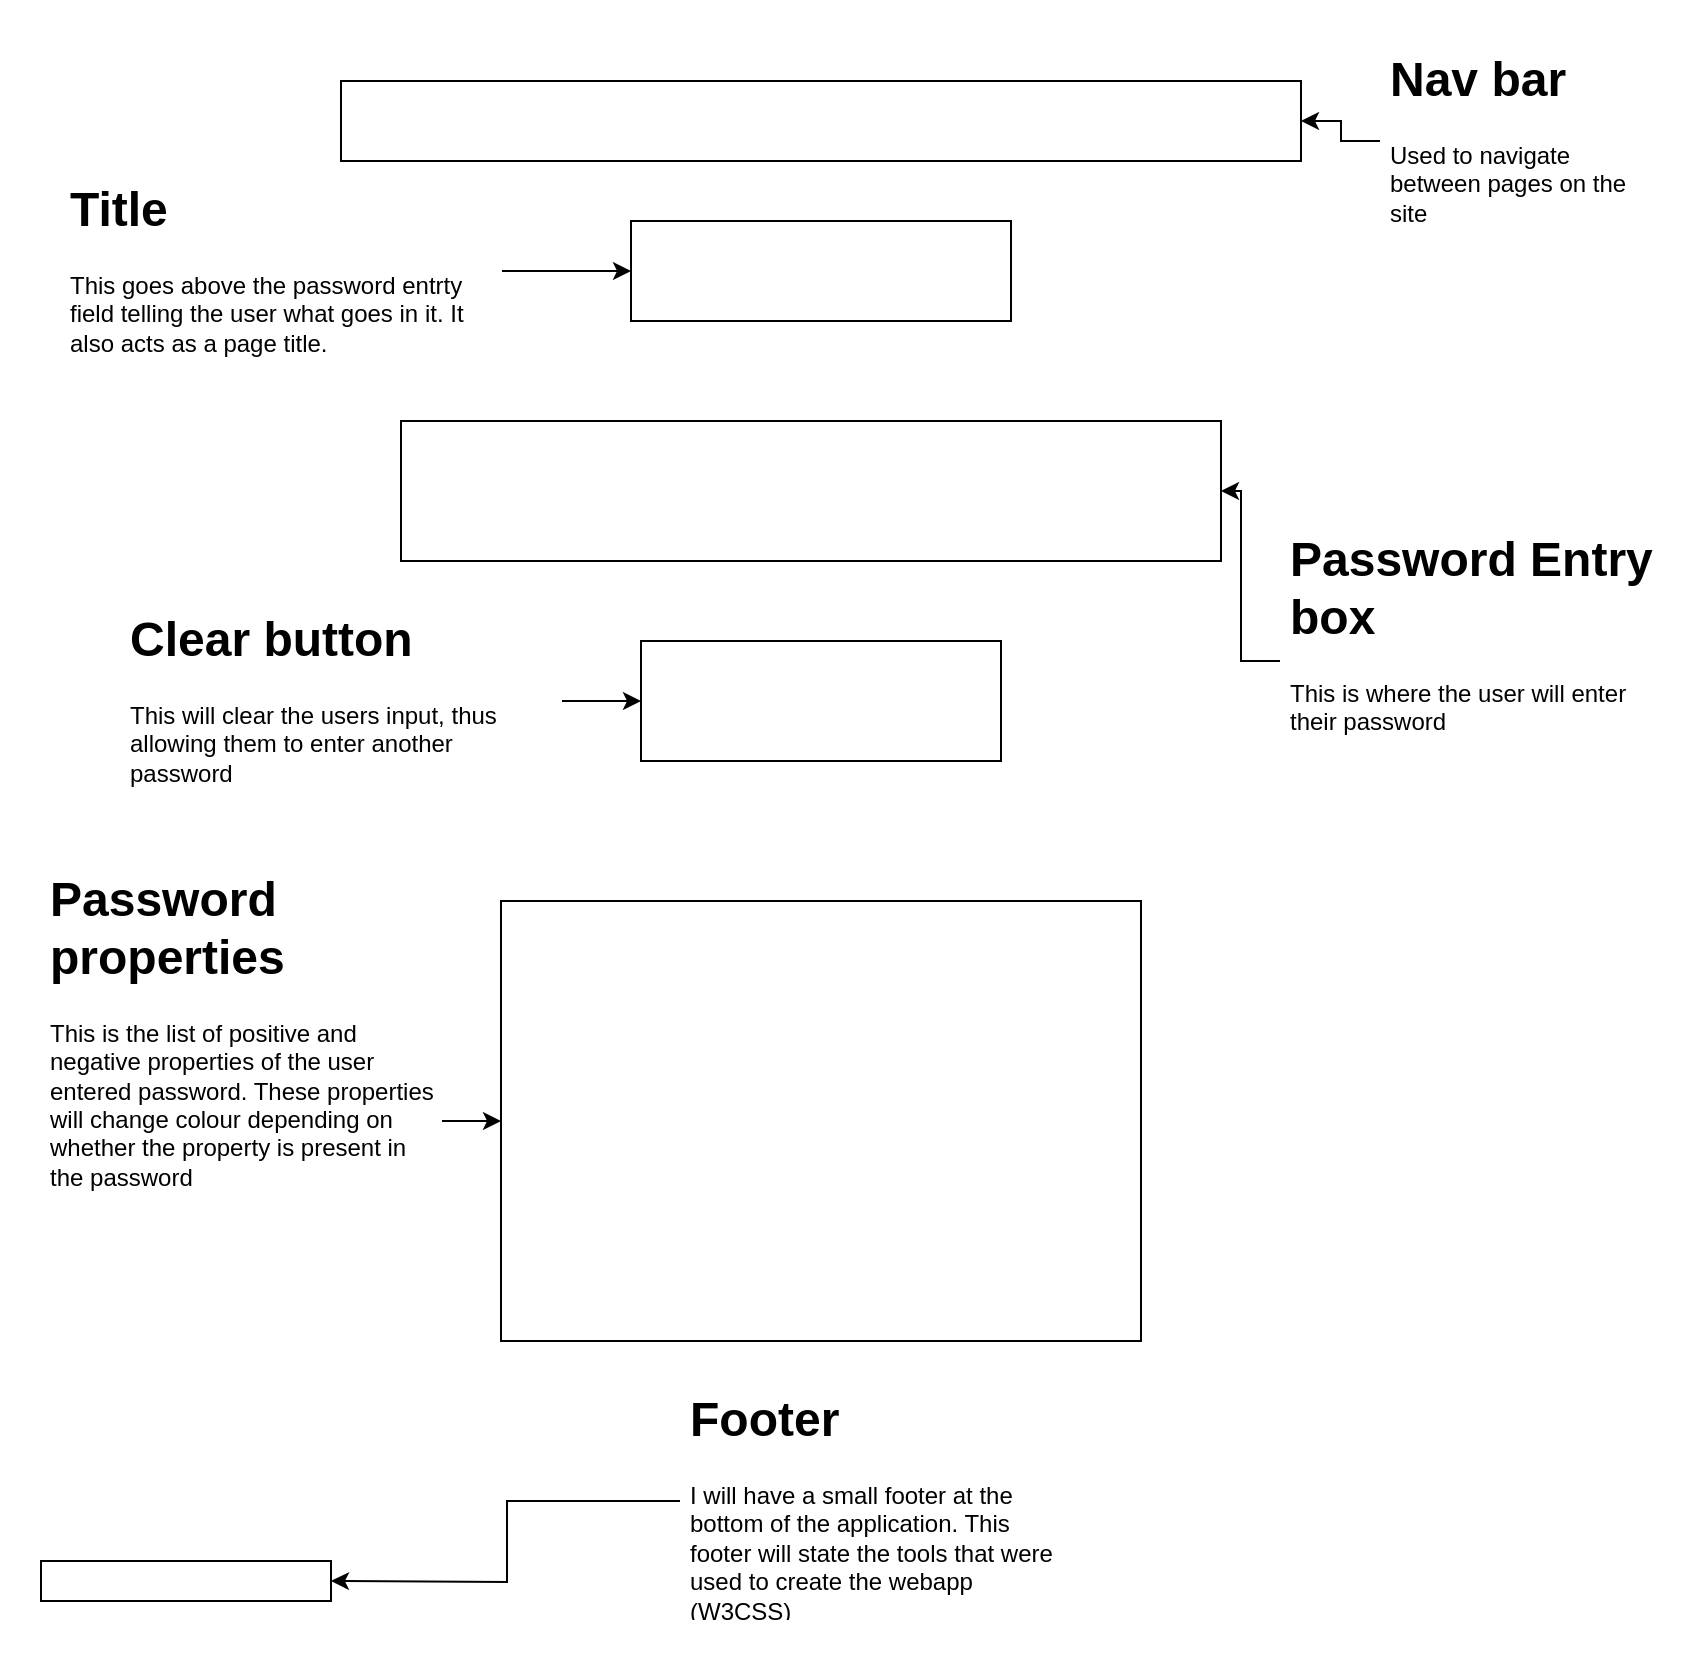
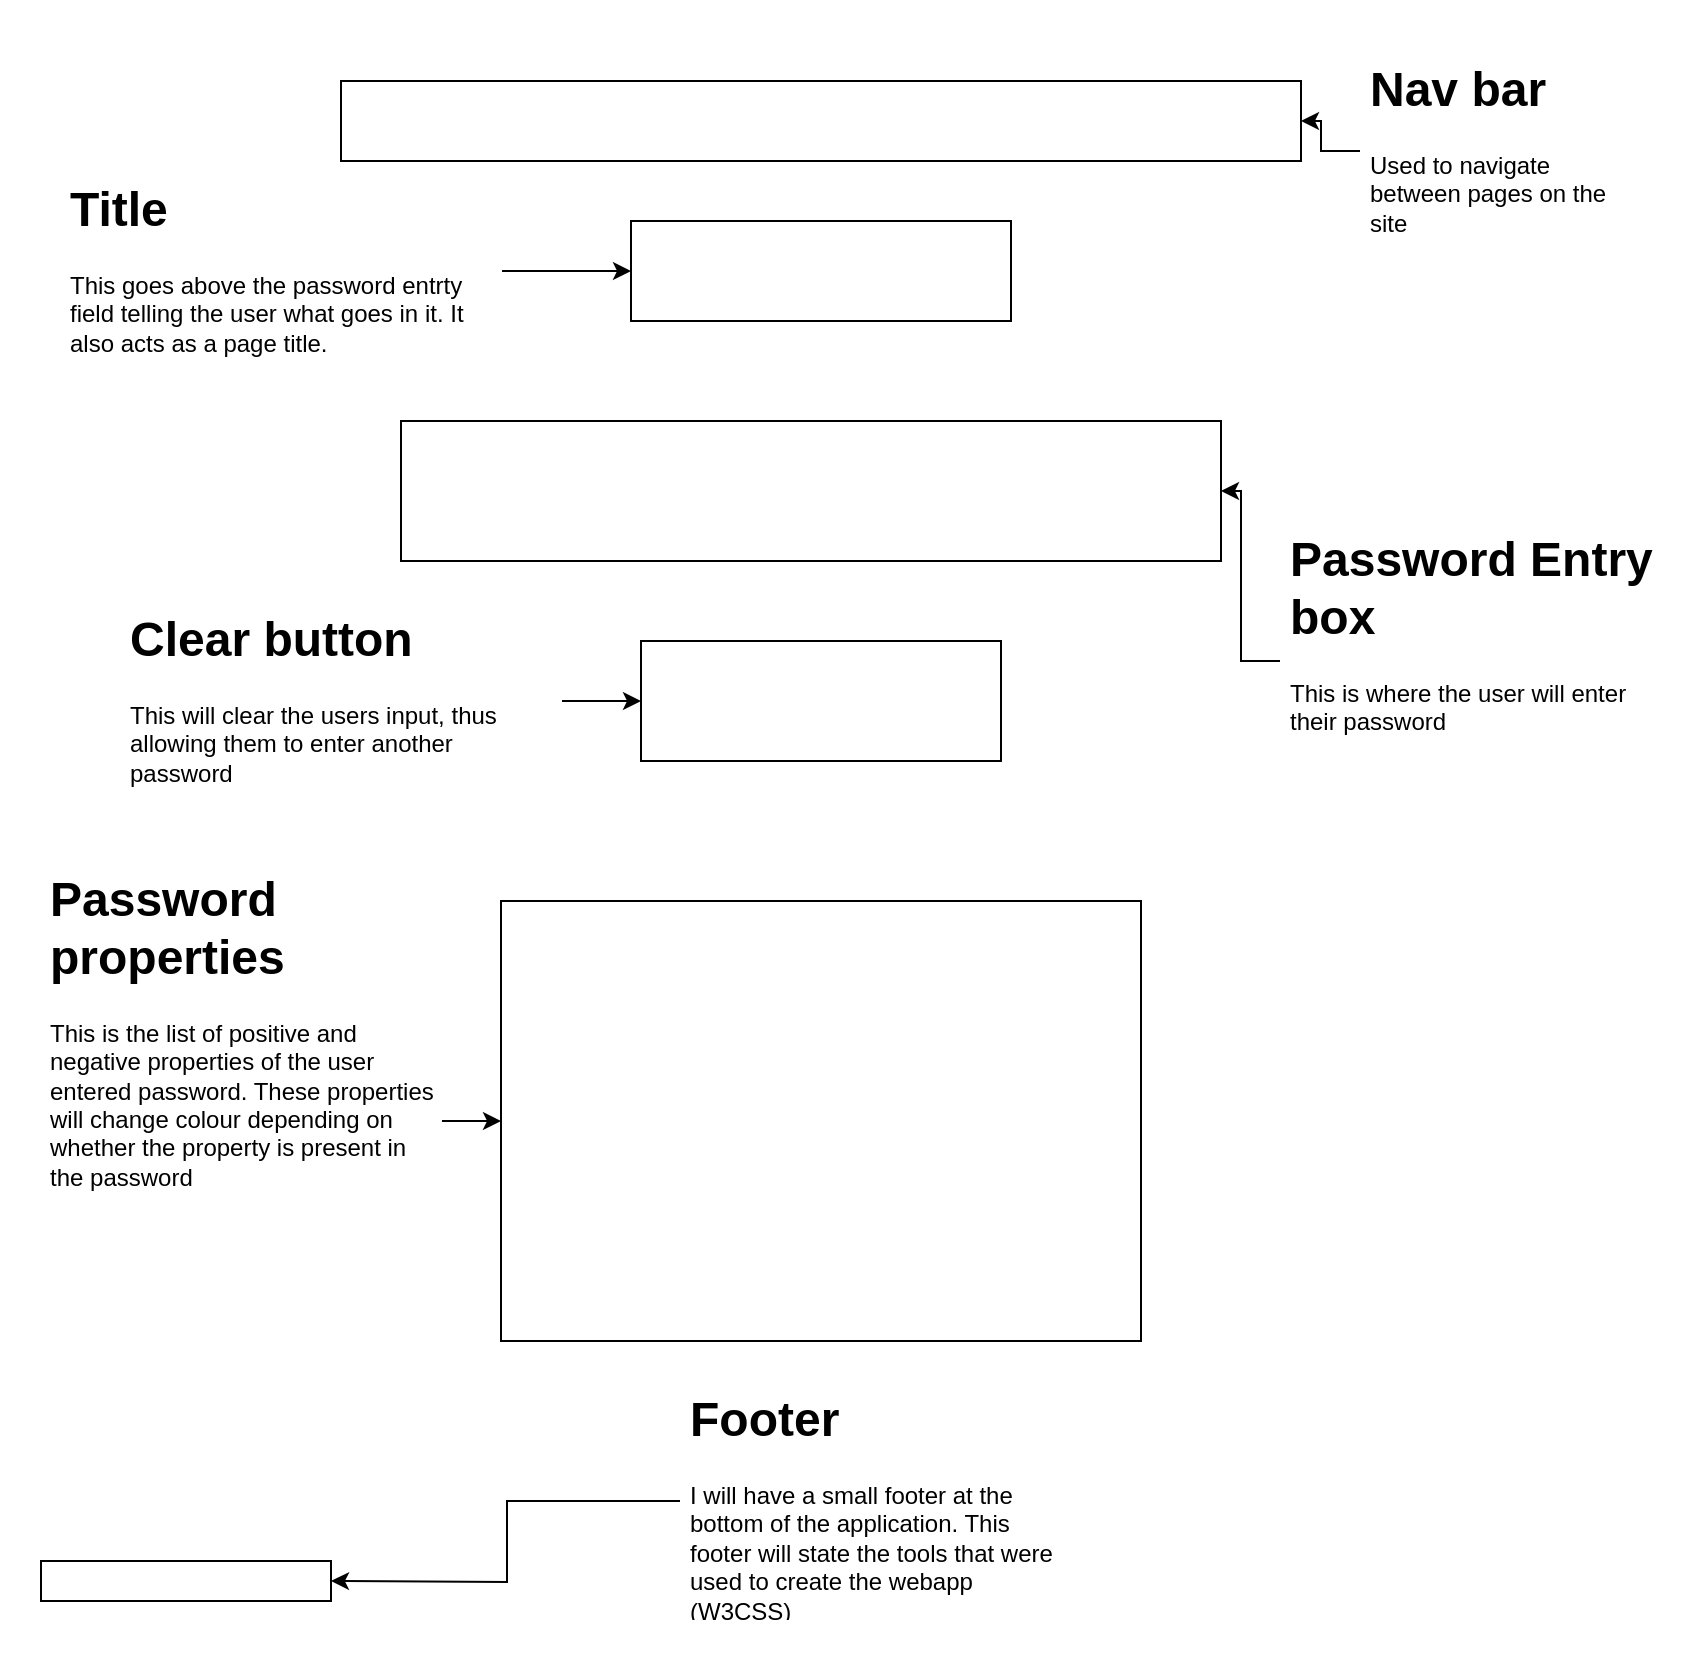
(1521, 141) -> (1501, 151)
